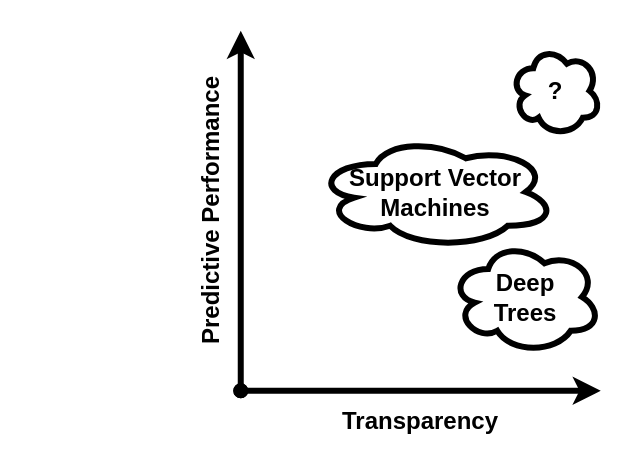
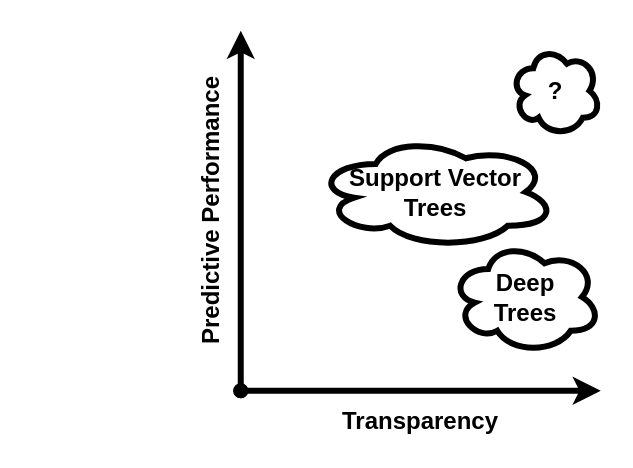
(436, 193) -> (436, 193)
